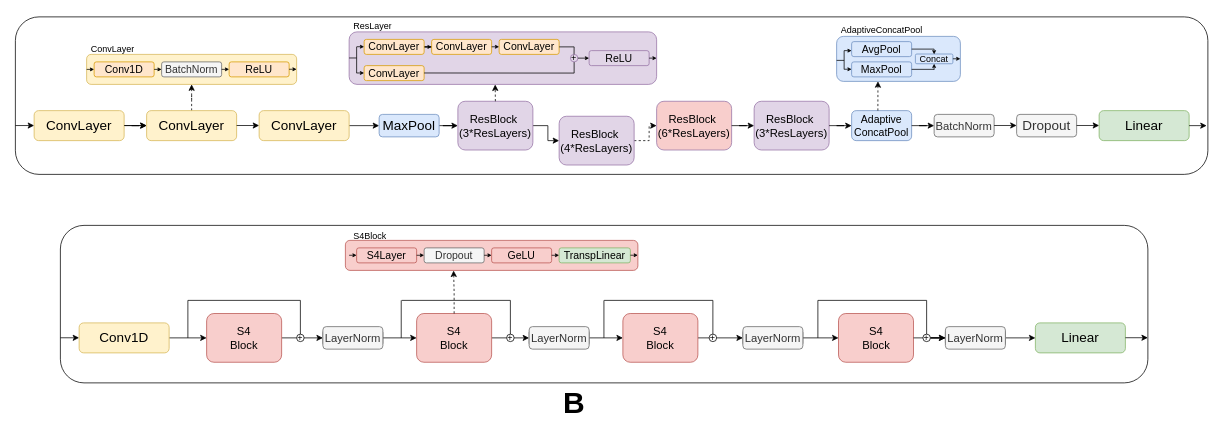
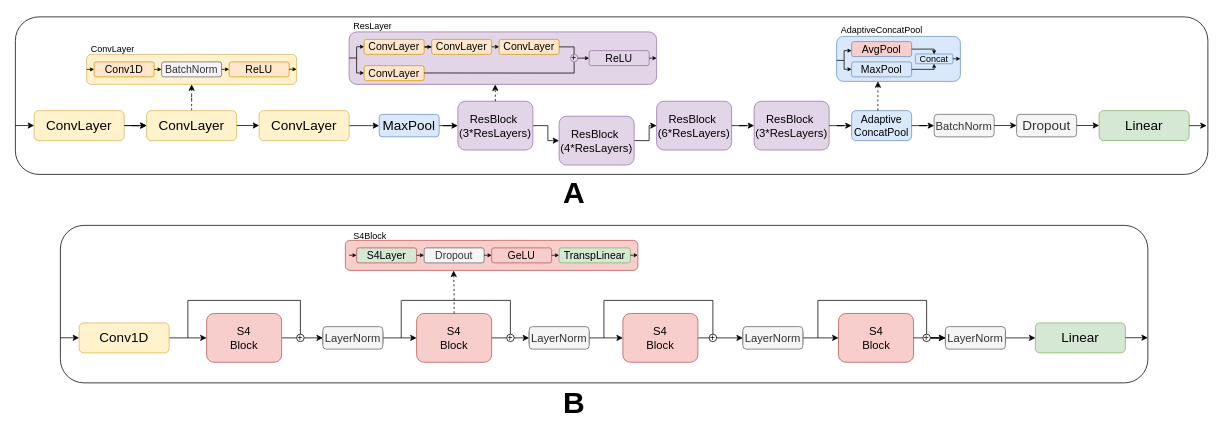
(882, 49) -> (882, 49)
(694, 126) -> (694, 126)
(649, 140) -> (649, 140)
none -> (574, 192)
(387, 255) -> (387, 255)
